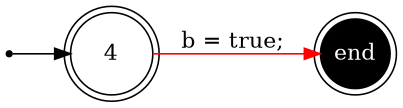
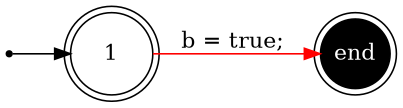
(112, 54) -> (112, 54)
